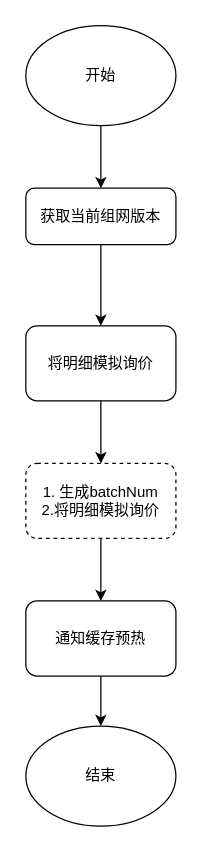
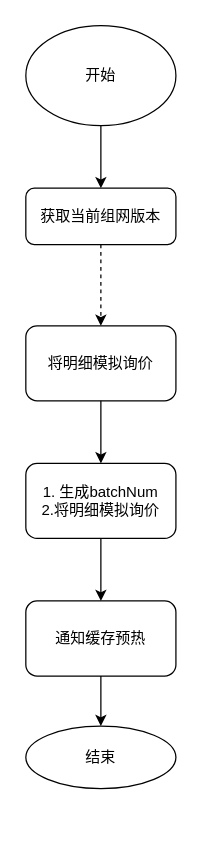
(101, 282) -> (101, 282)
(101, 501) -> (101, 501)
(101, 776) -> (101, 757)
